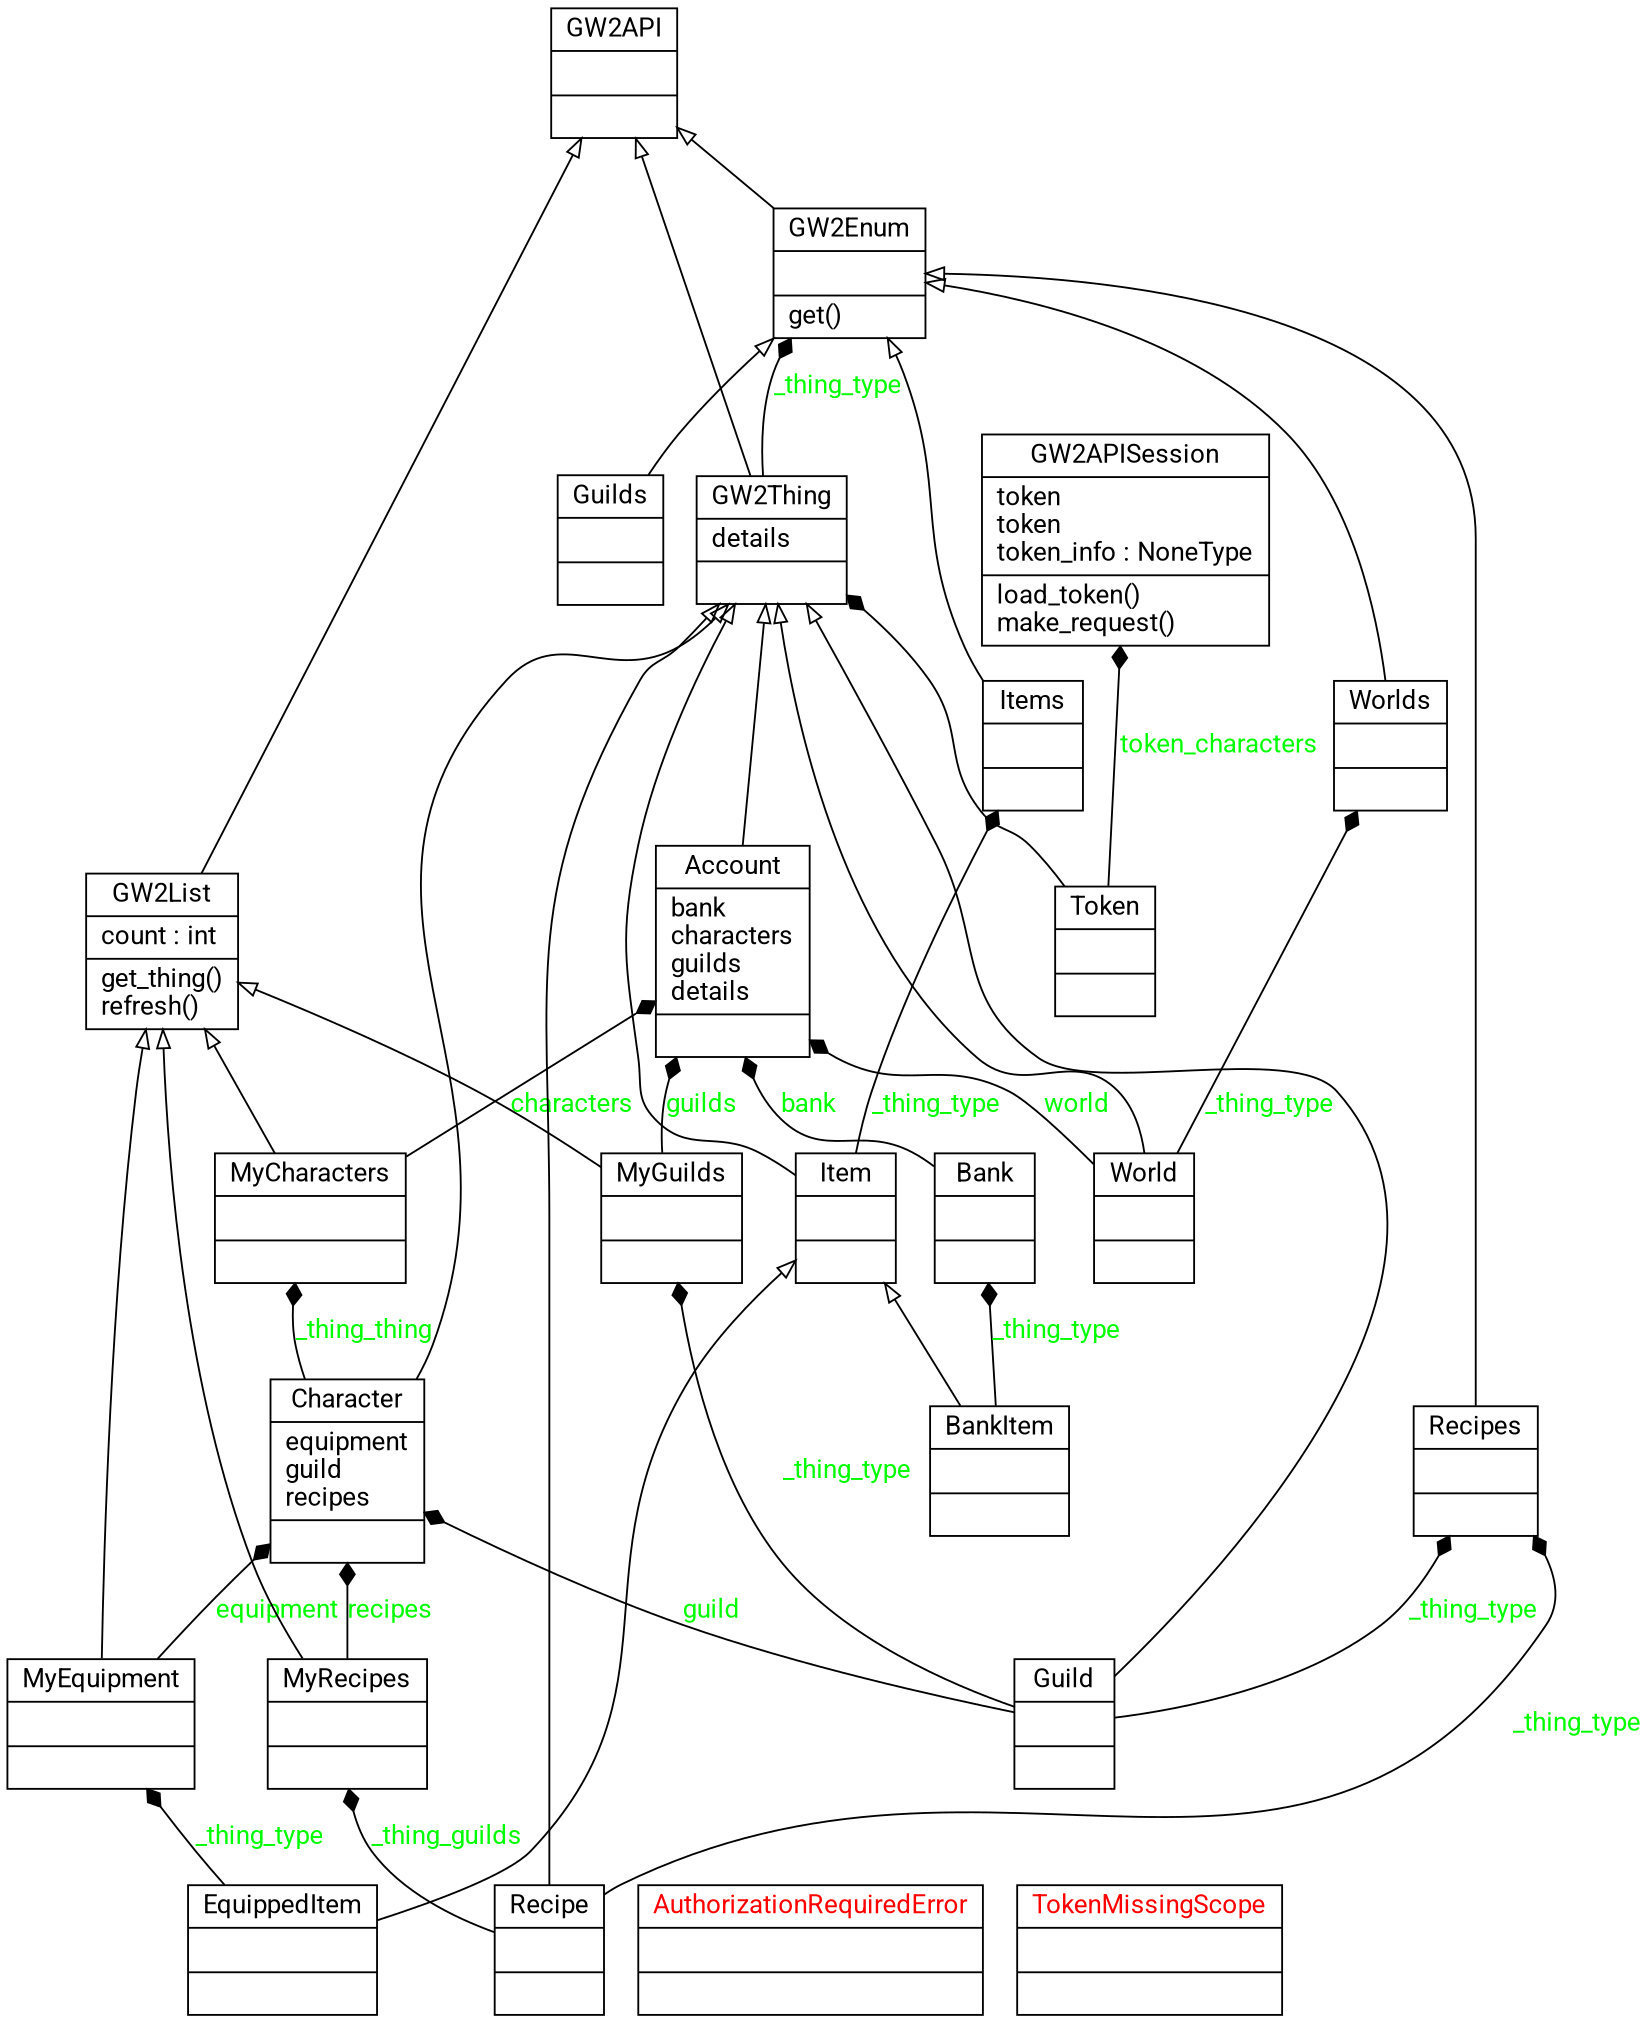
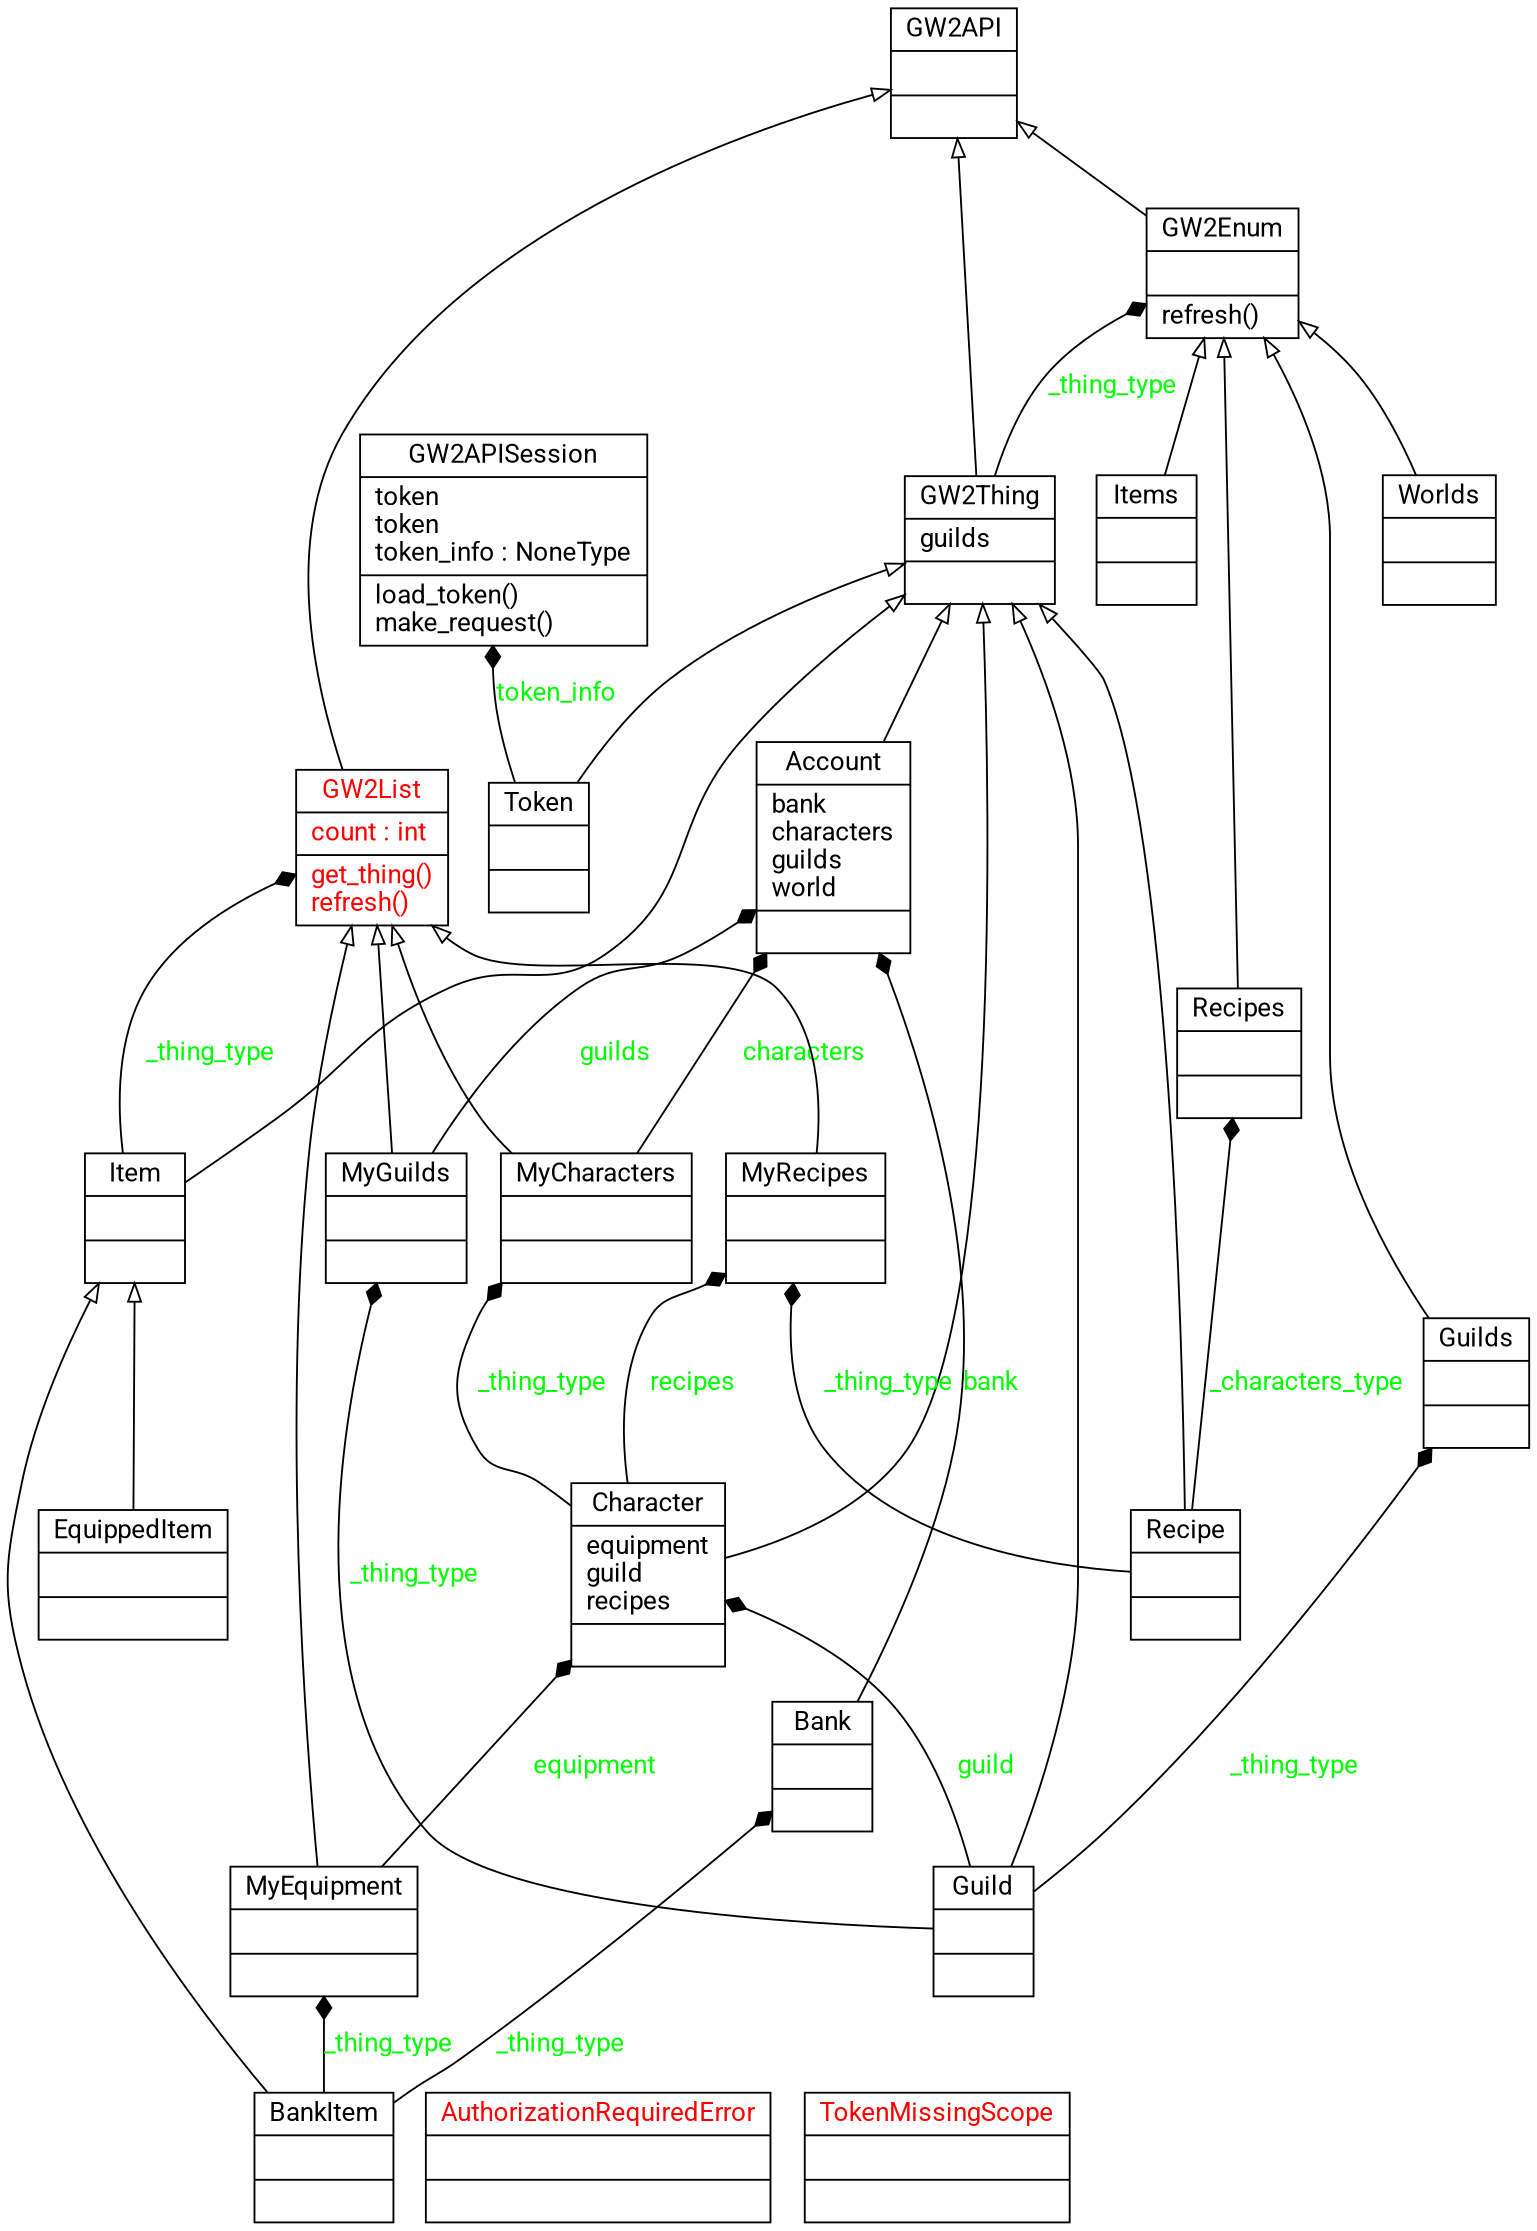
(815, 316) -> (1211, 316)
(751, 539) -> (956, 539)
(1219, 746) -> (556, 694)
(956, 755) -> (713, 649)
(162, 951) -> (372, 848)
(711, 992) -> (805, 888)
(905, 1004) -> (146, 988)
(1144, 1218) -> none
(364, 1331) -> (543, 1383)
(347, 1622) -> (631, 1366)
(1296, 1672) -> (1239, 1691)
(1578, 1724) -> (1307, 1383)
(447, 1837) -> (889, 1383)
(192, 1847) -> (324, 2056)
